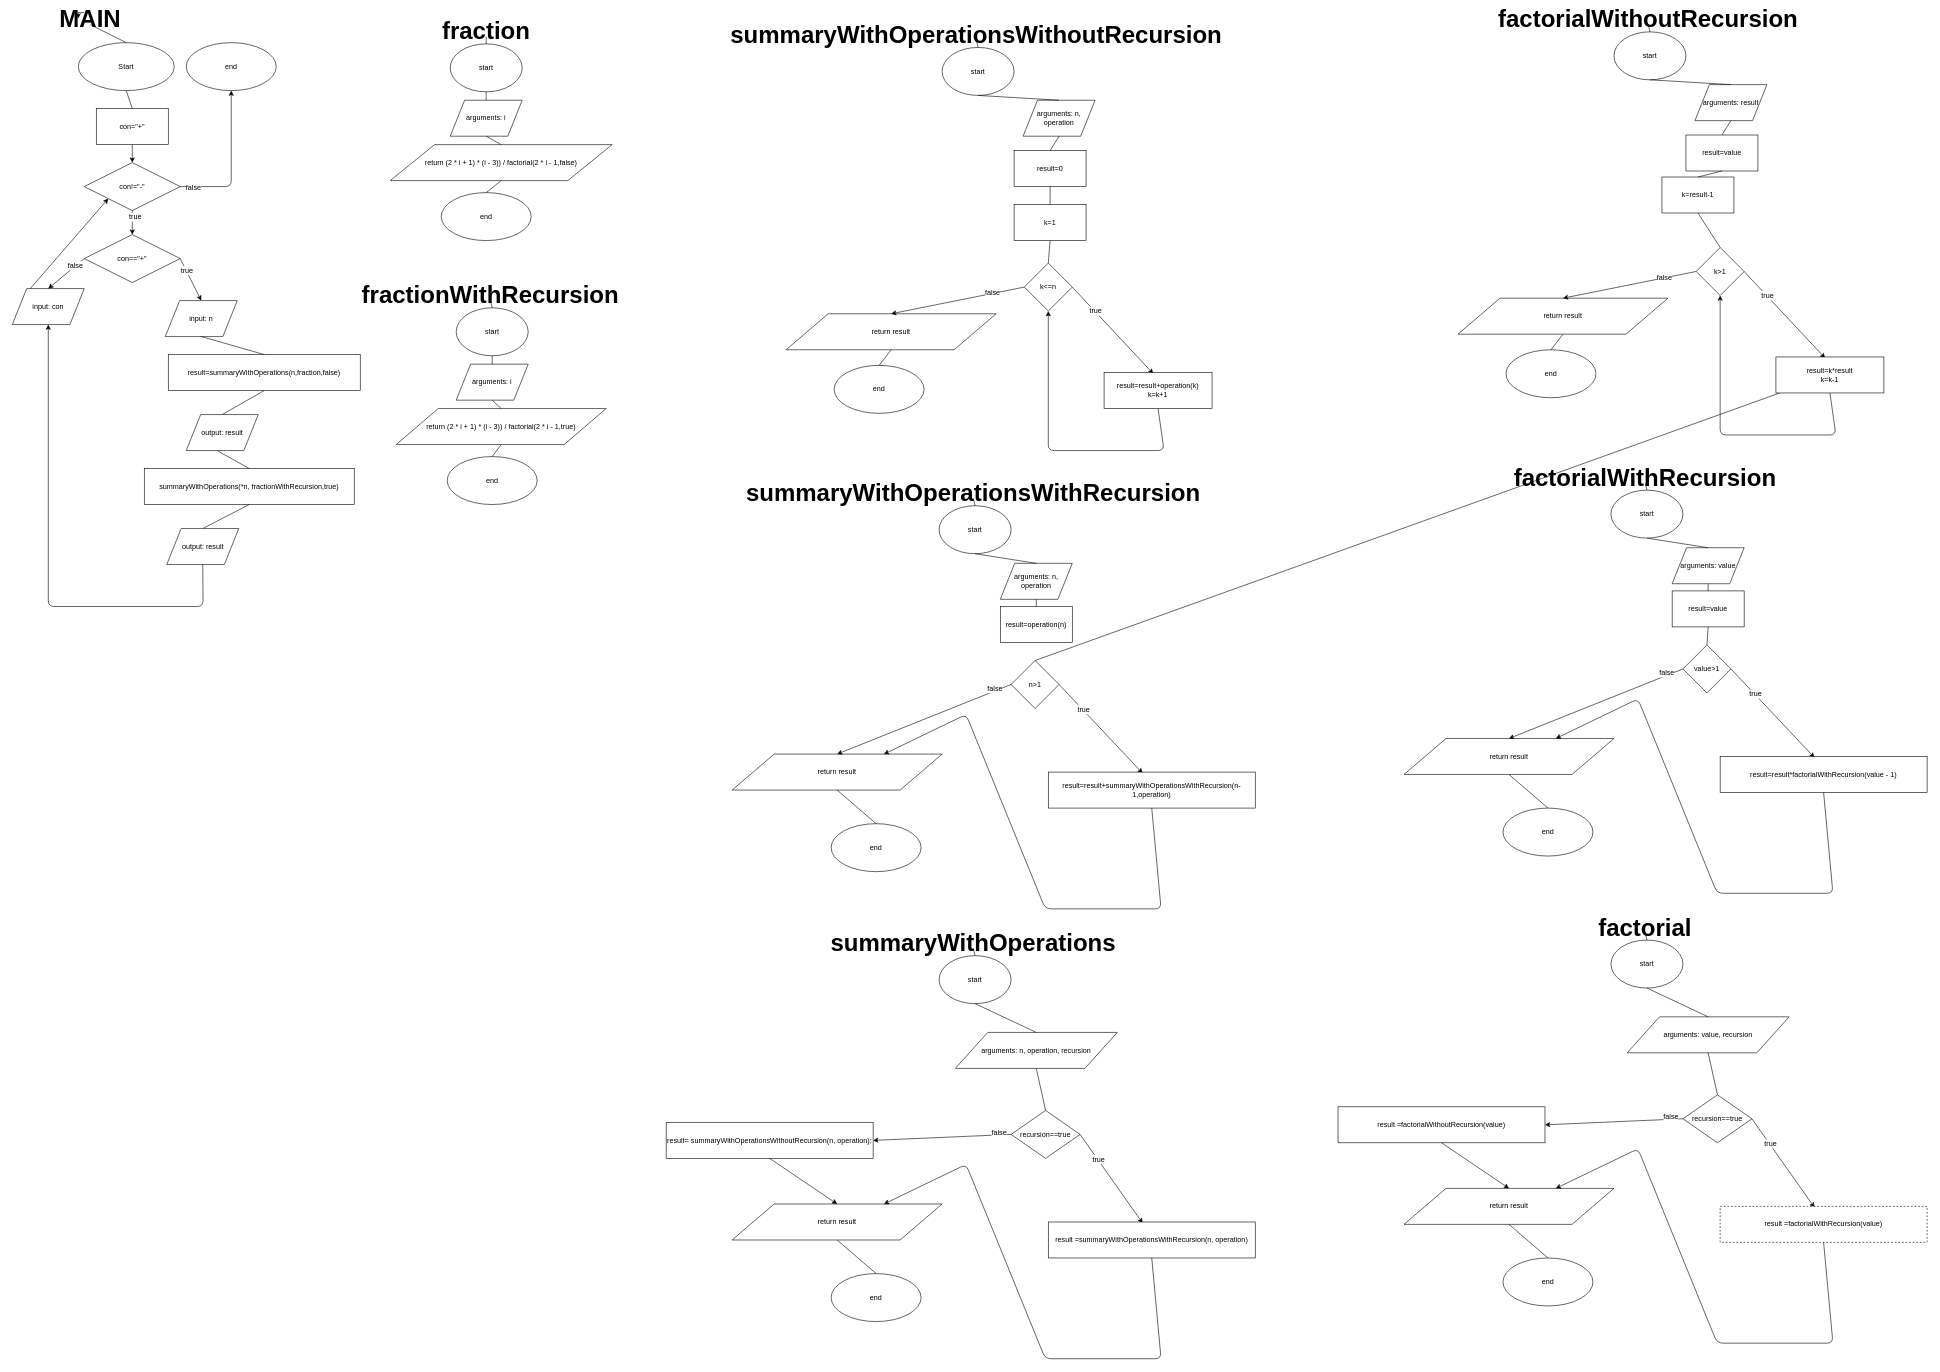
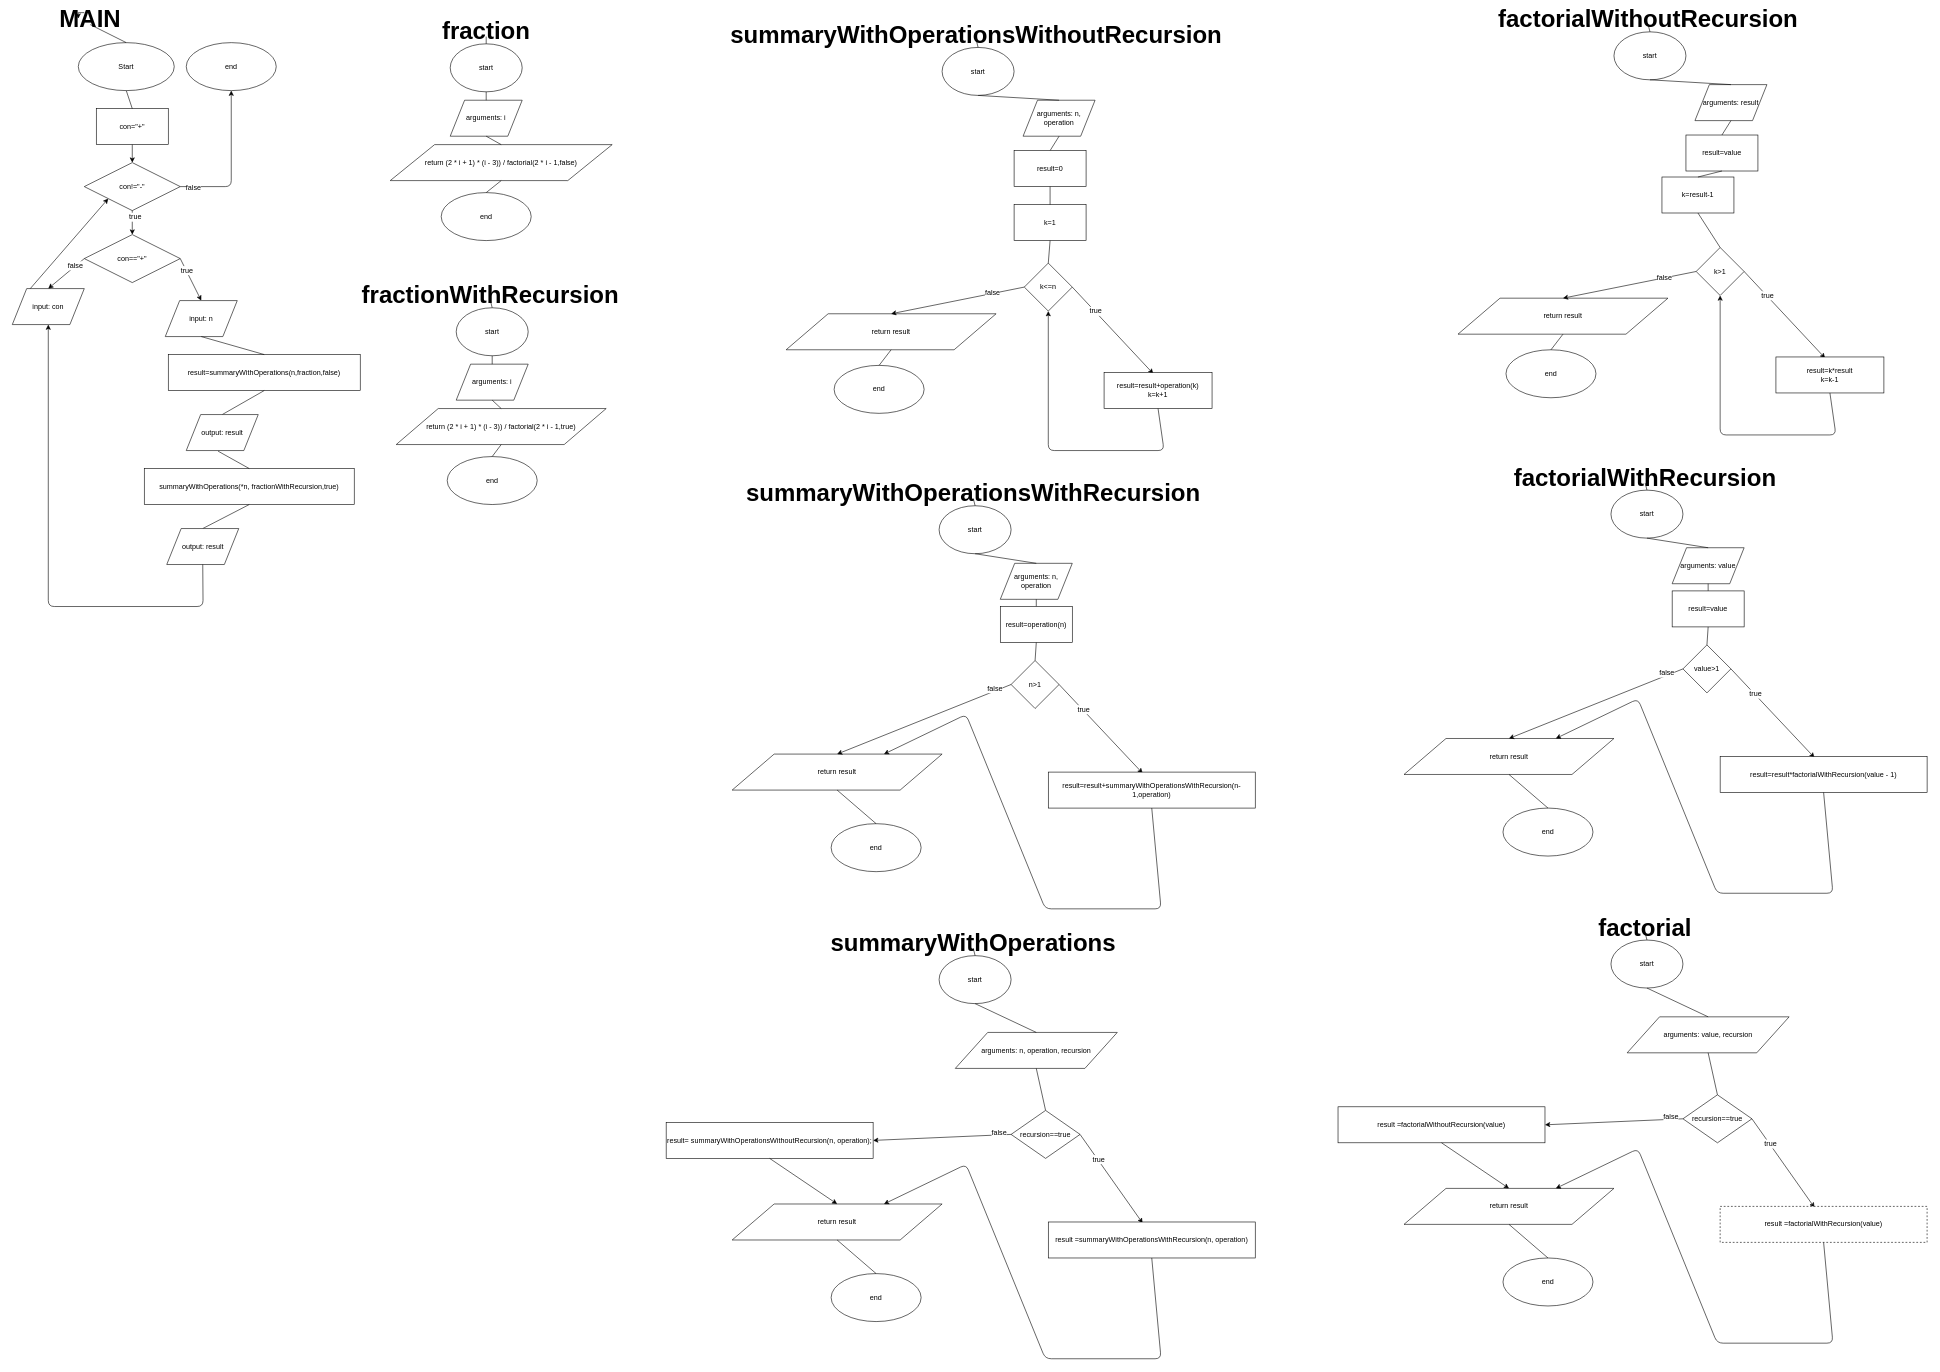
(1407, 527) -> (1036, 651)
